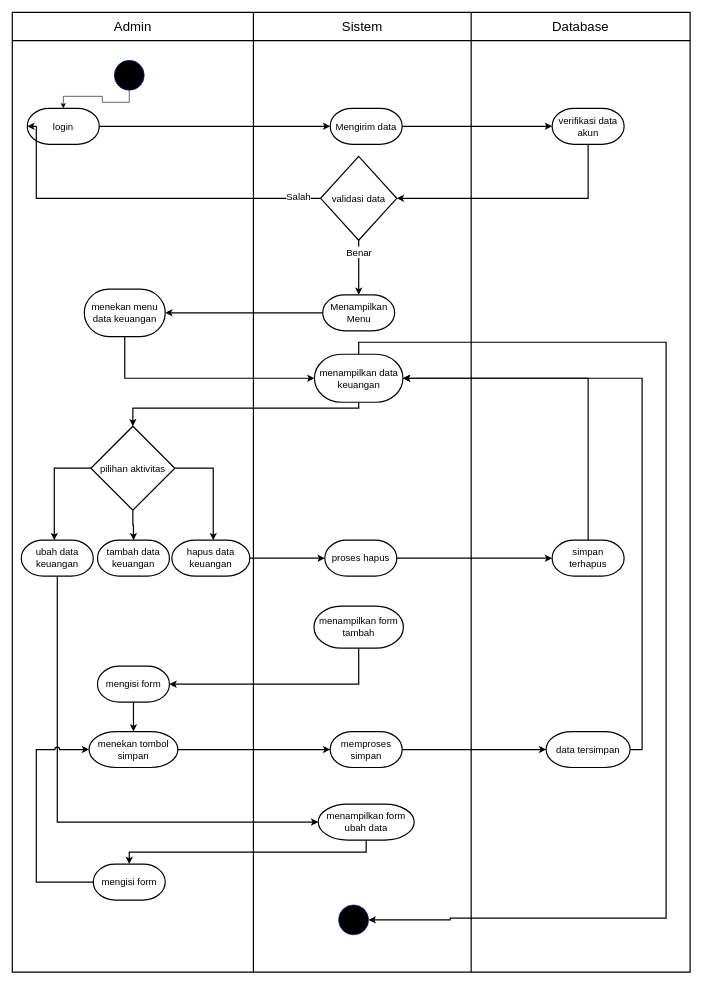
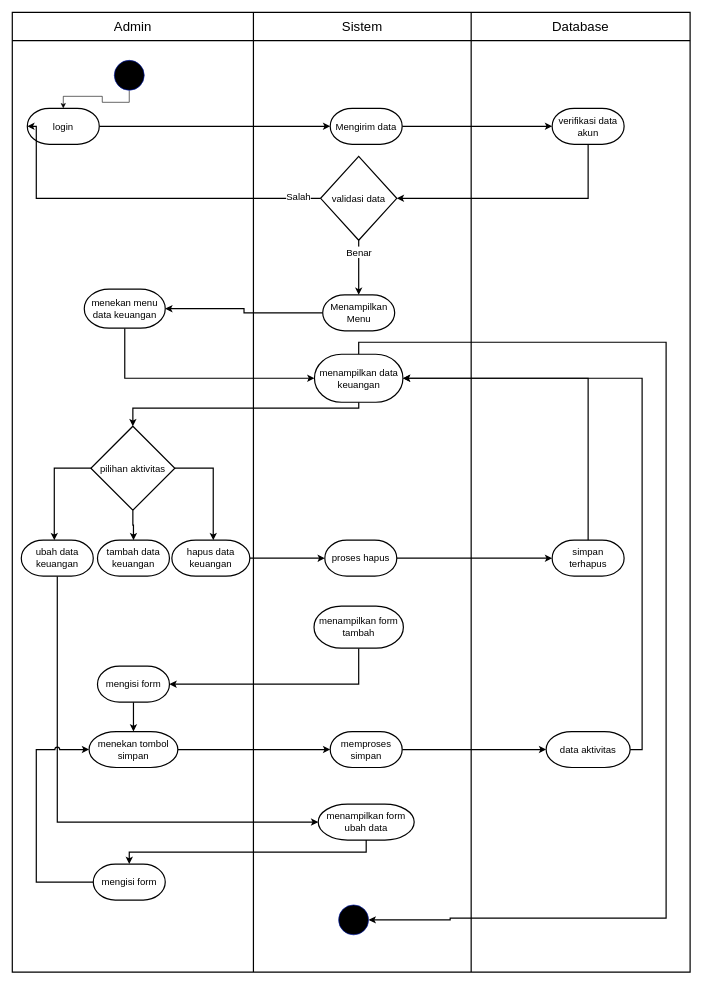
(125, 313) -> (125, 309)
(588, 750) -> (588, 750)
